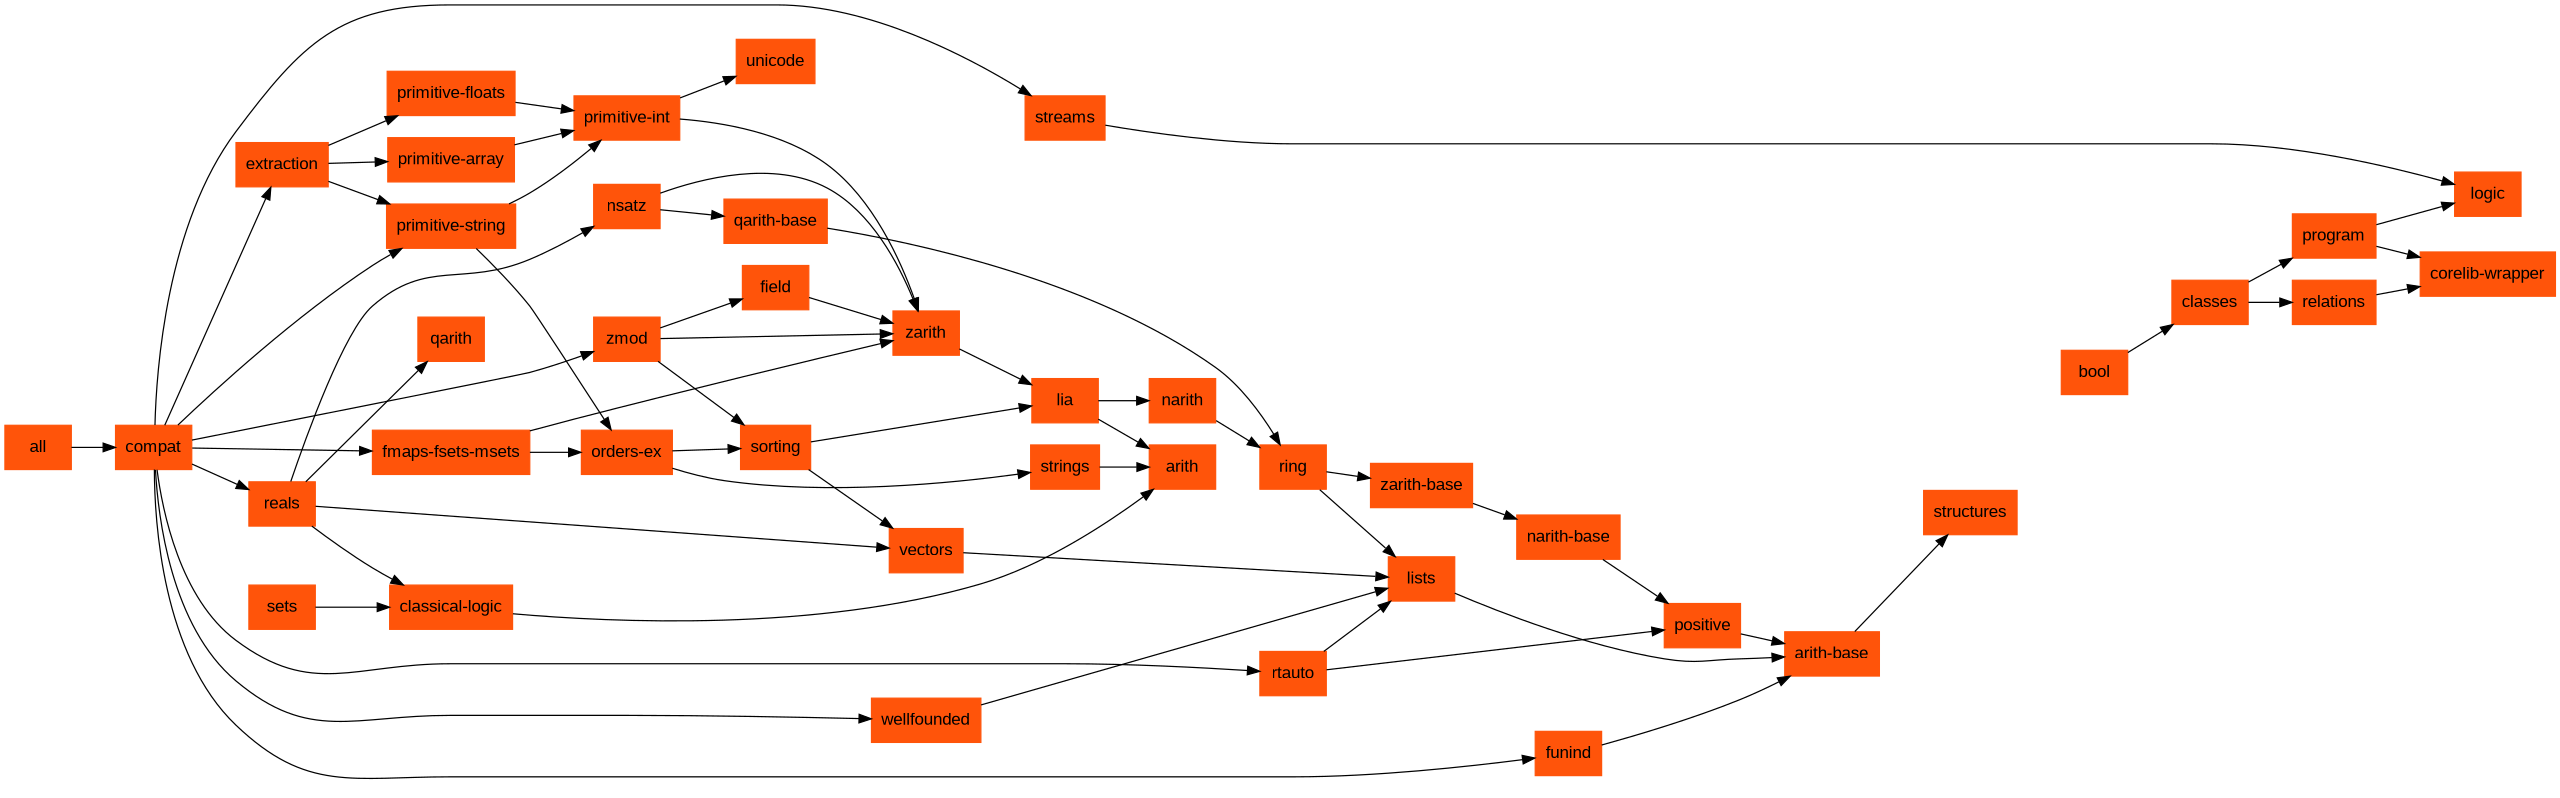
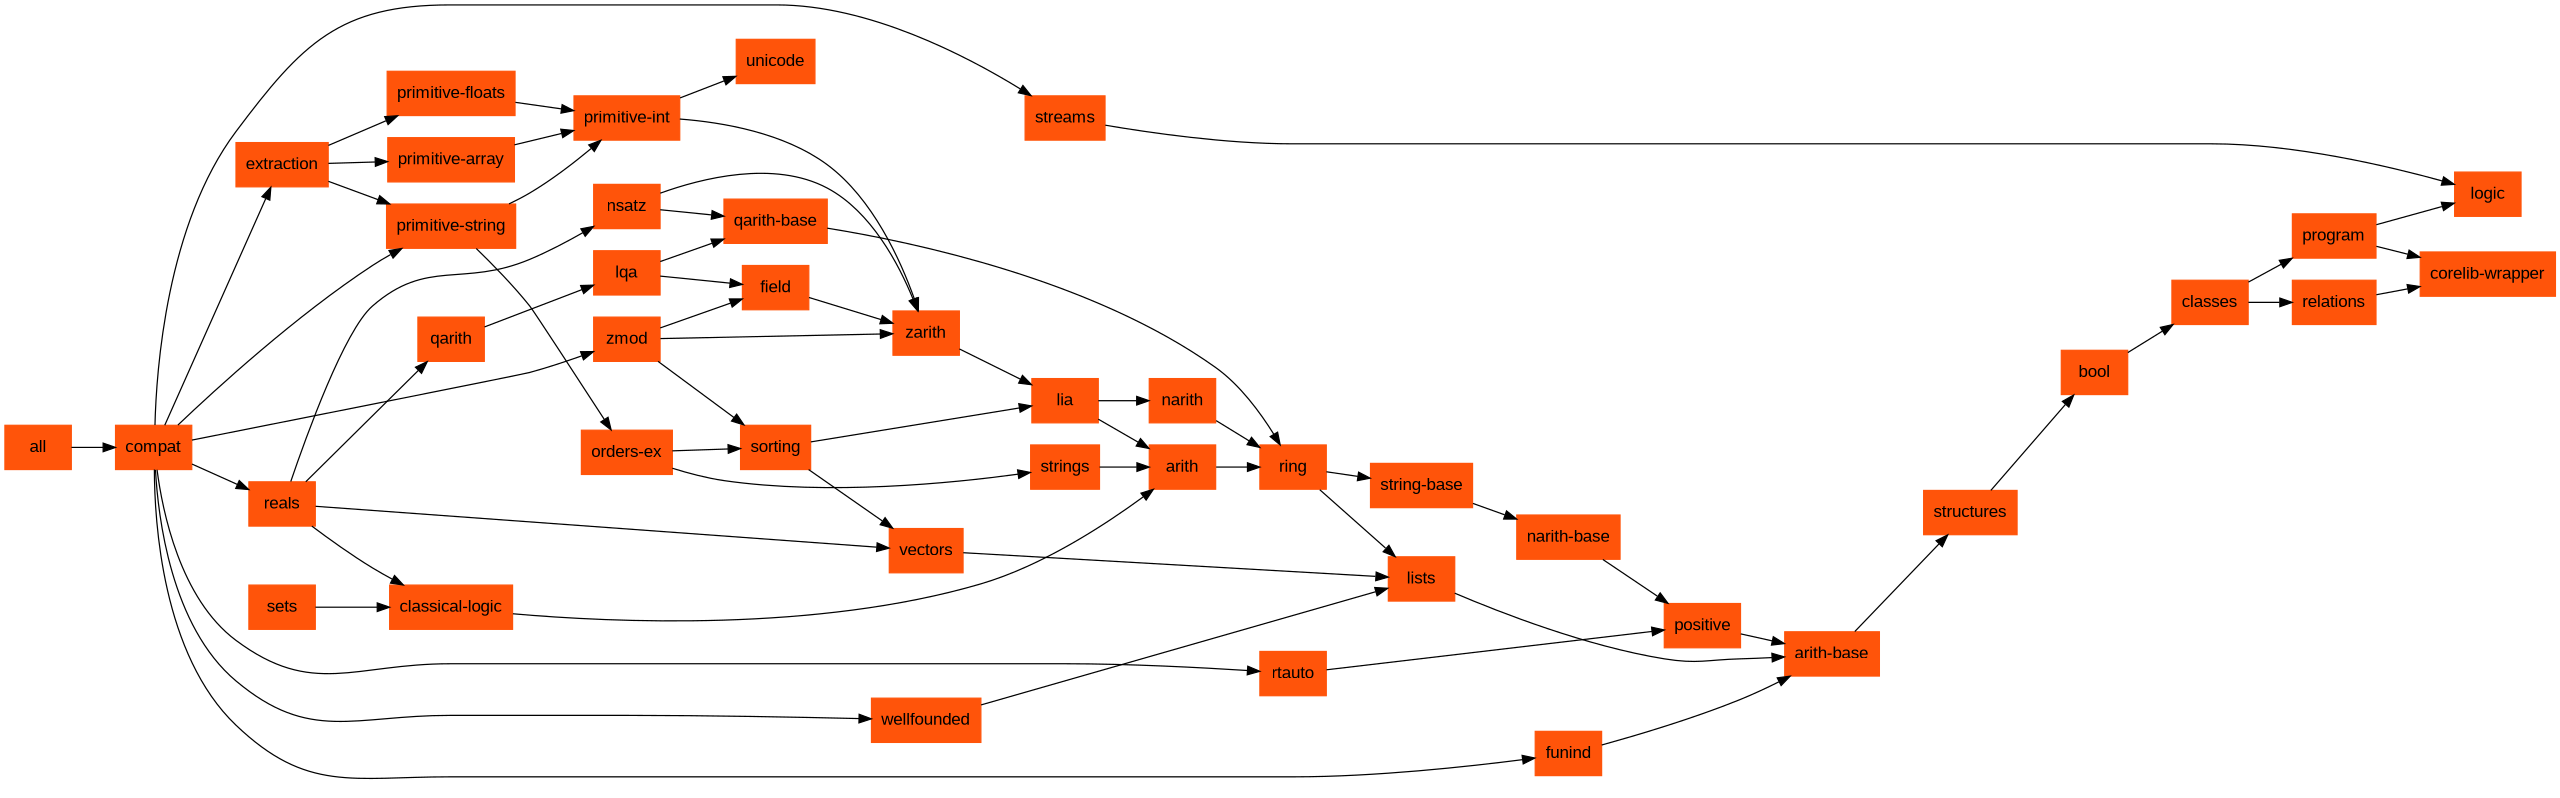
none -> (627, 273)
none -> (2028, 447)
(451, 452) -> none
none -> (1232, 467)
(1422, 486) -> (1422, 486)
(1352, 630) -> none
